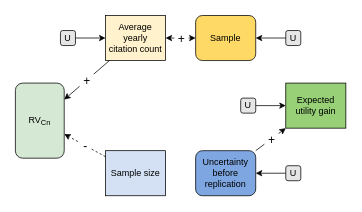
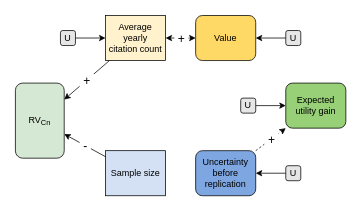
(225, 38) -> (225, 38)
(315, 105) -> (315, 105)
(260, 147) -> (260, 147)
(98, 153) -> (98, 153)
